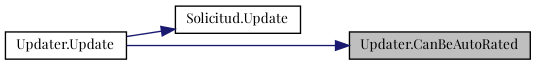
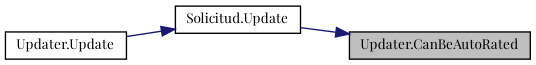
(231, 46) -> (318, 30)
